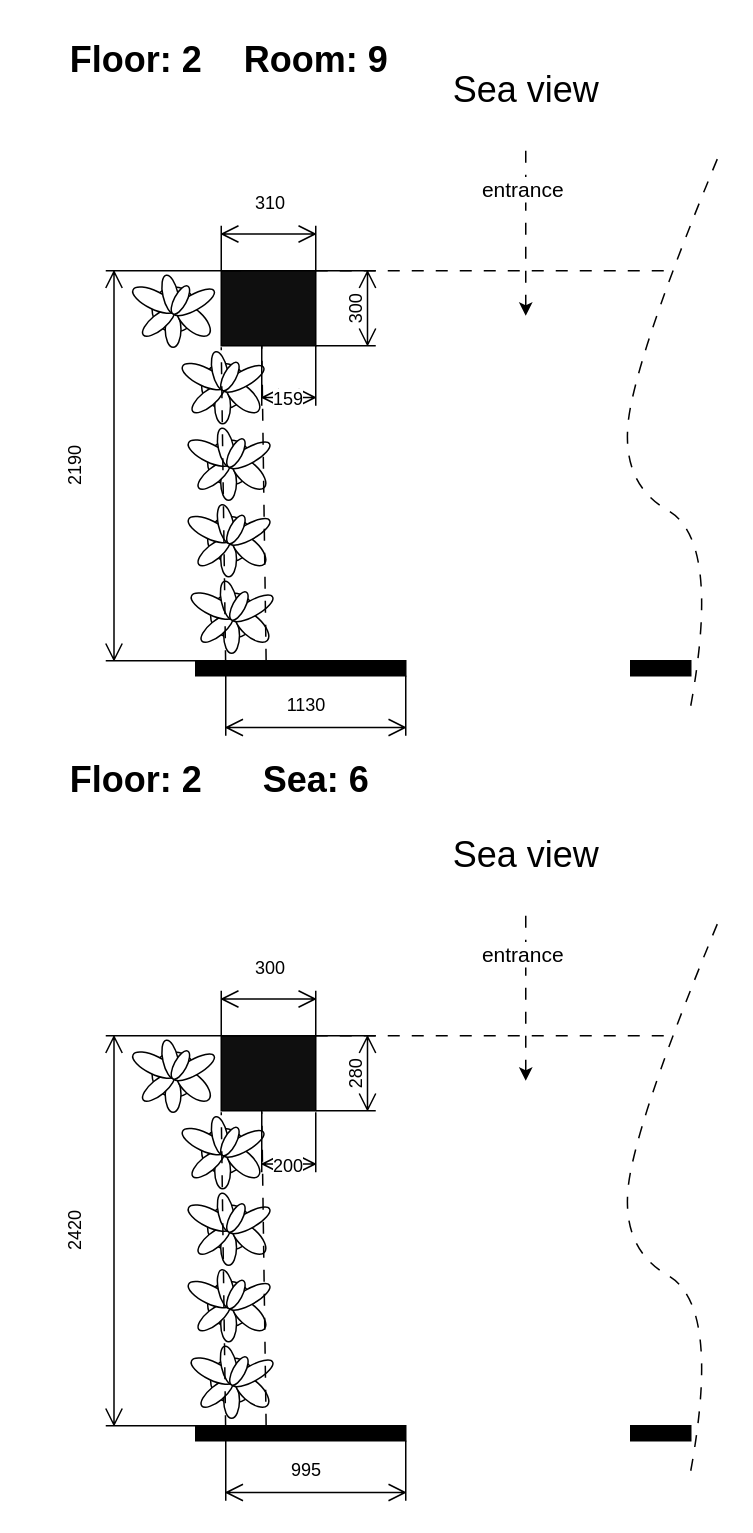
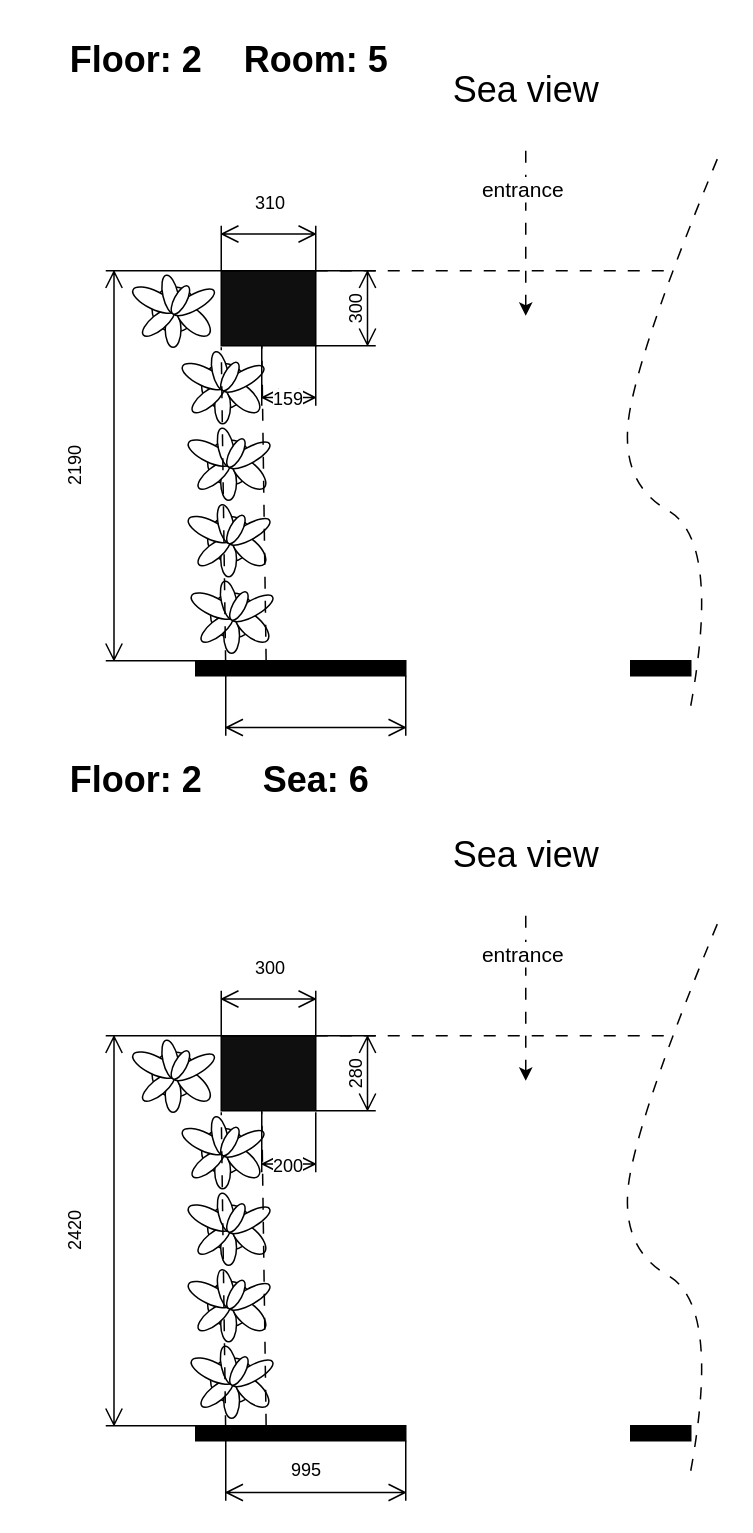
(317, 61) -> (317, 61)
(307, 706) -> none
